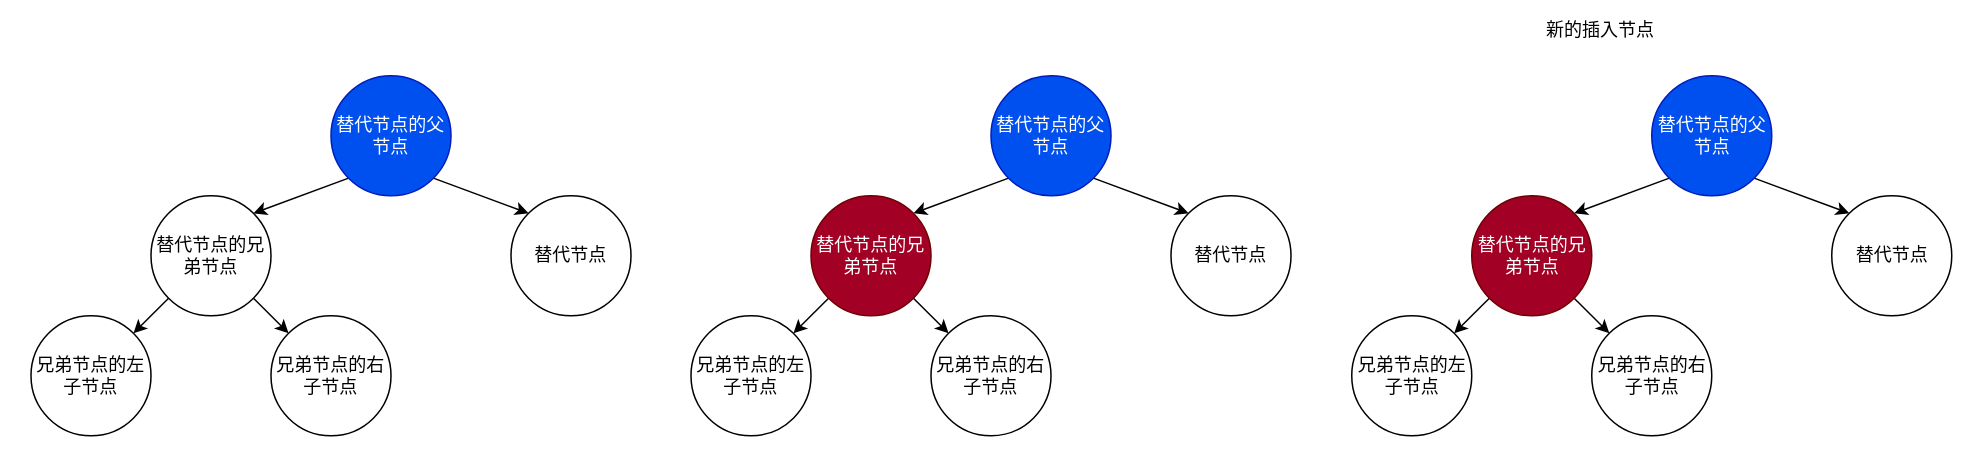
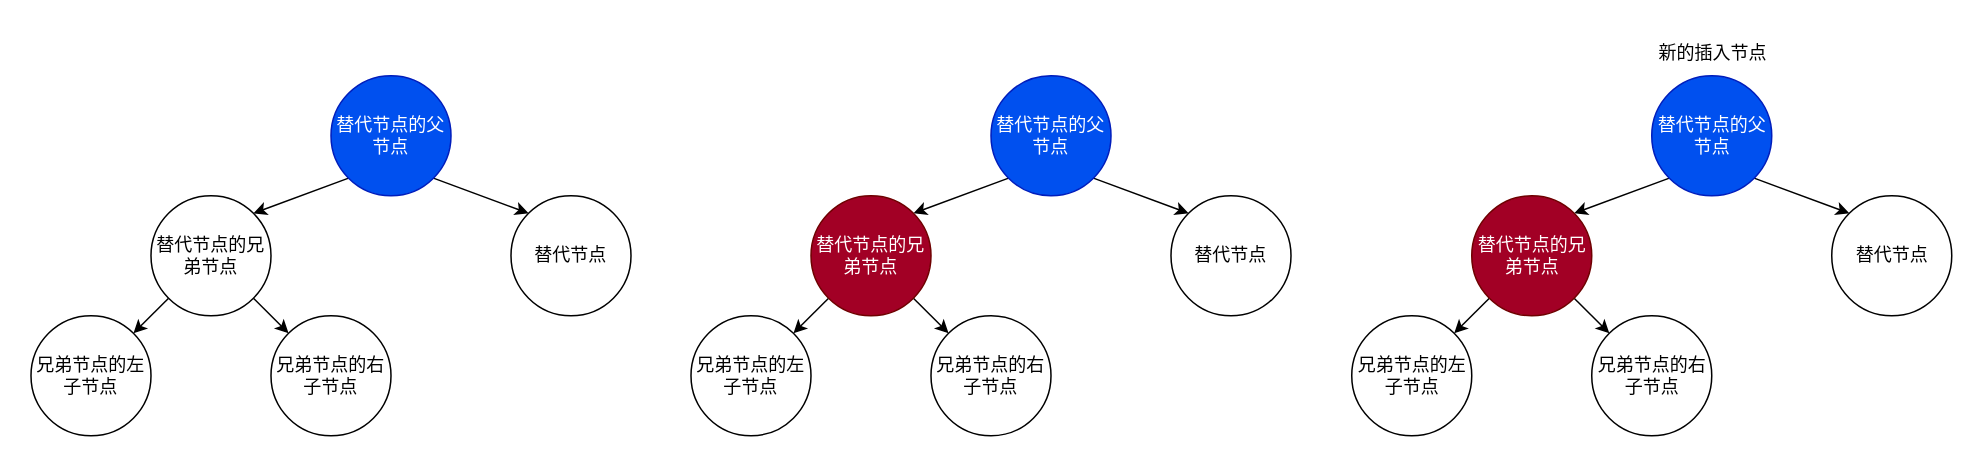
(1599, 31) -> (1712, 53)
